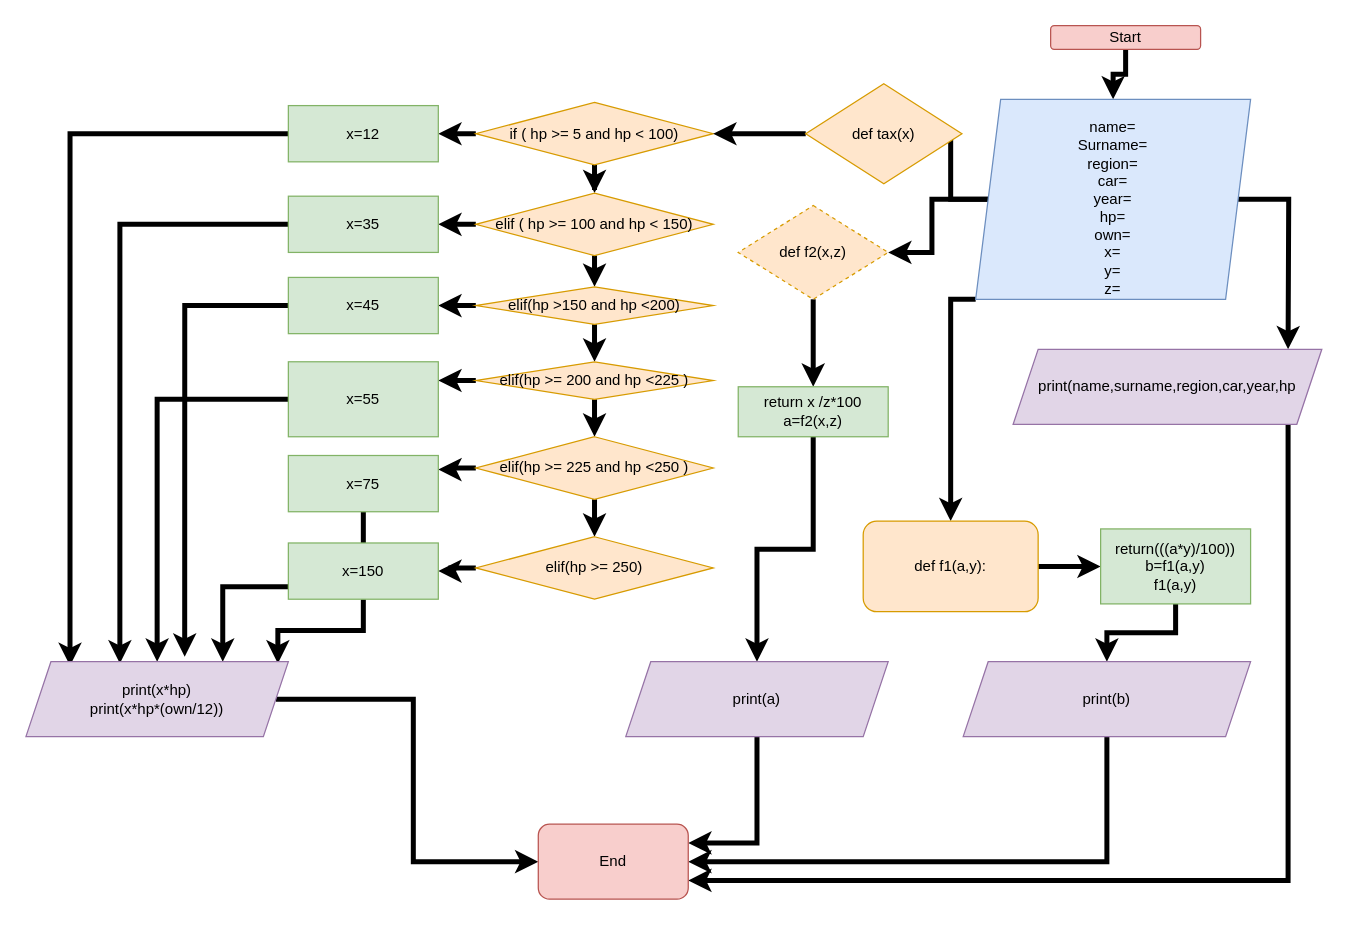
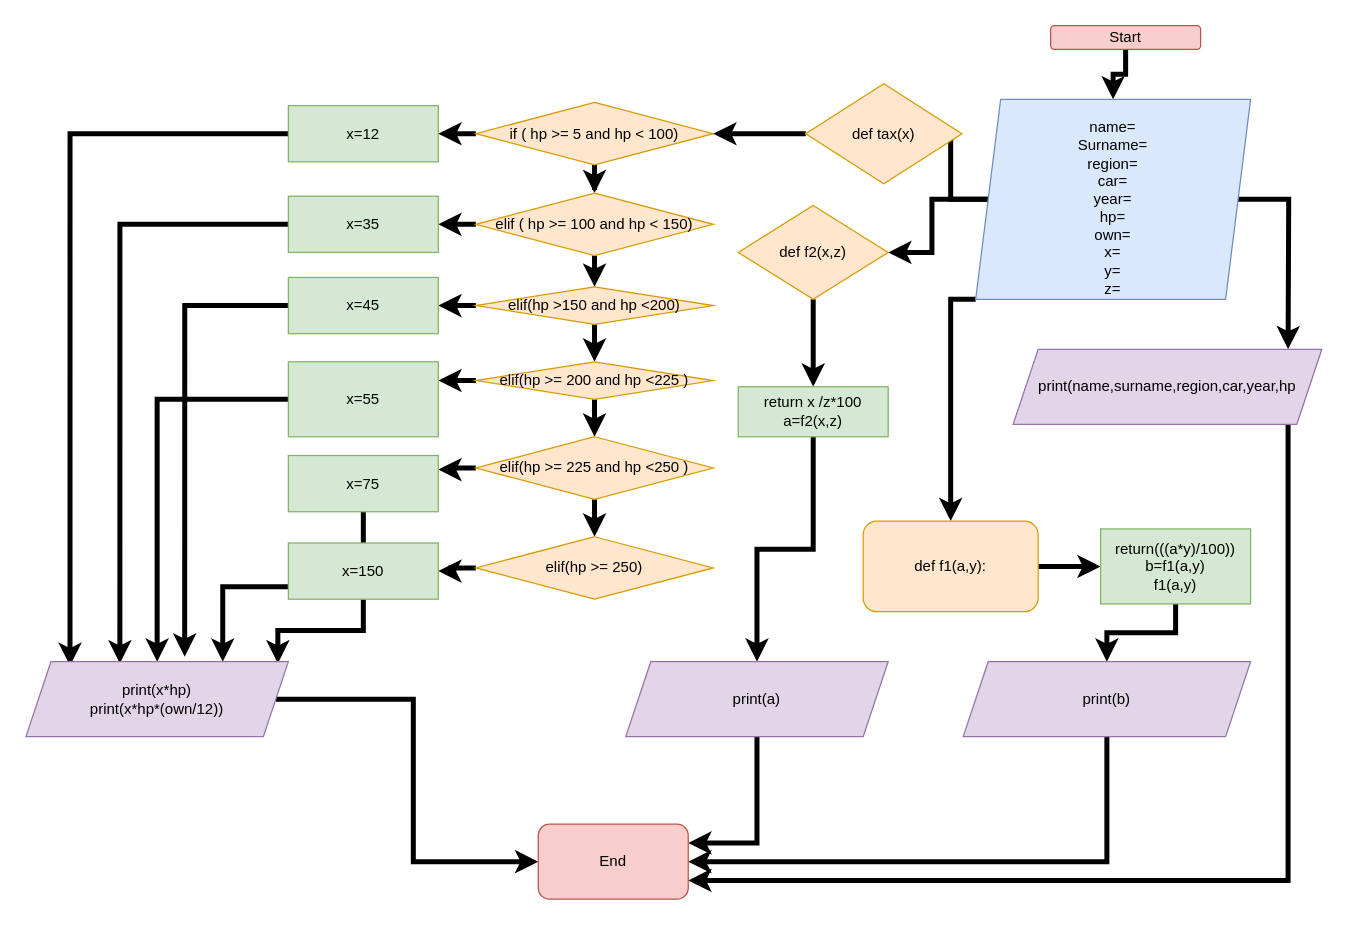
(813, 253) -> (813, 253)
